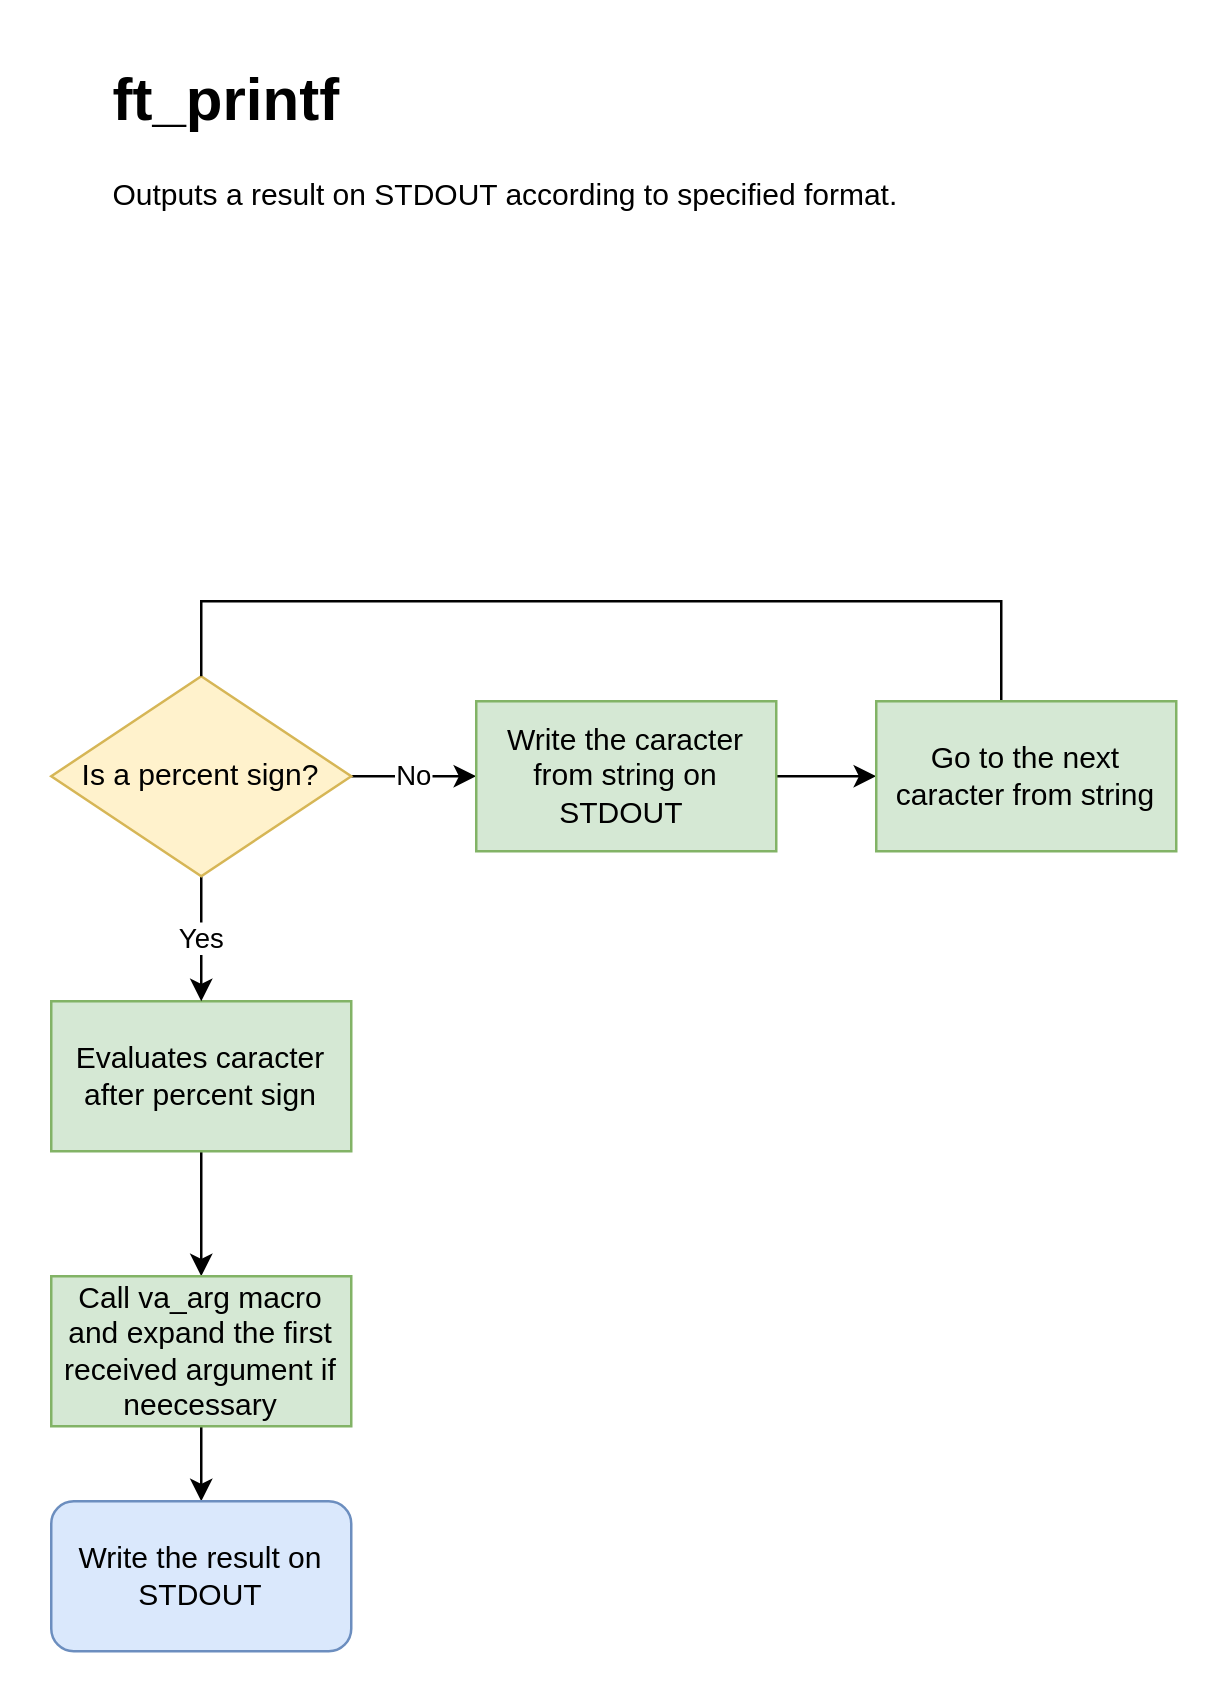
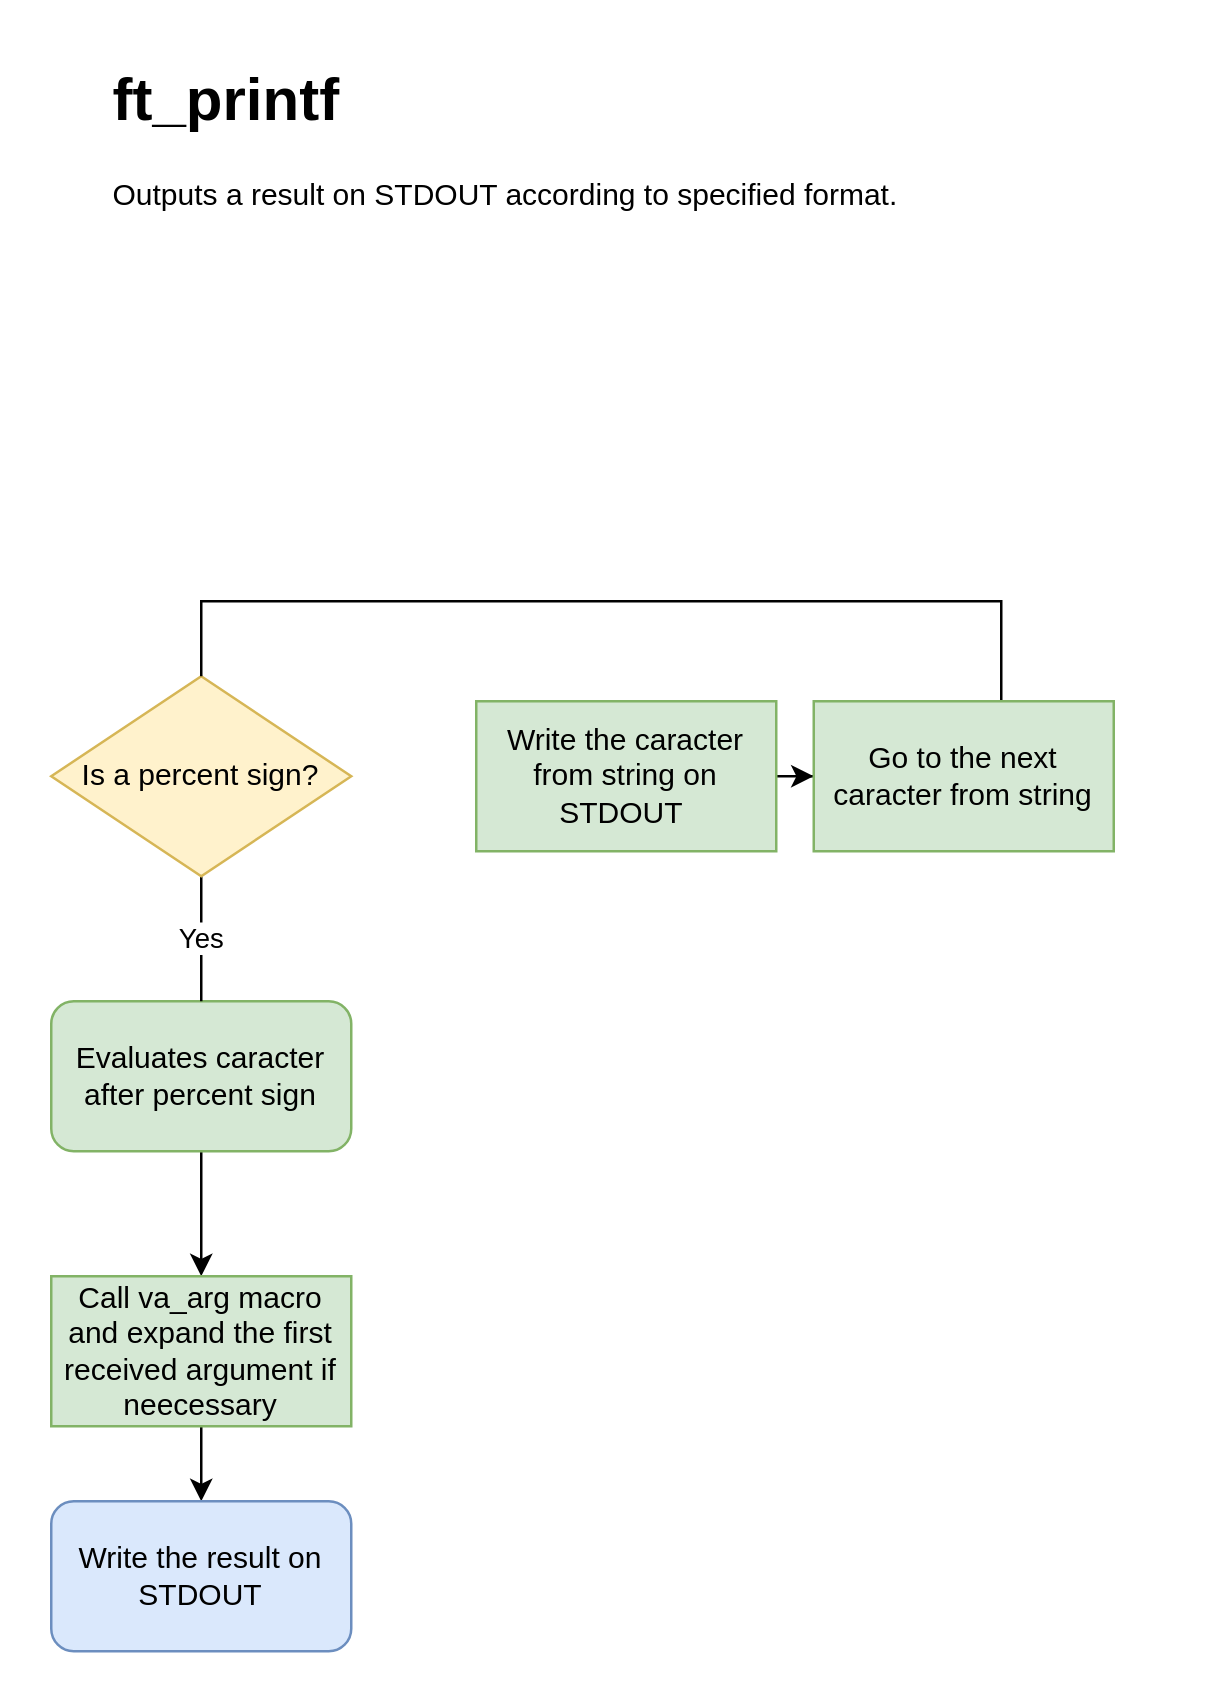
(405, 776) -> none
(1026, 776) -> (964, 776)
(201, 983) -> (201, 991)
(201, 1076) -> (201, 1076)
